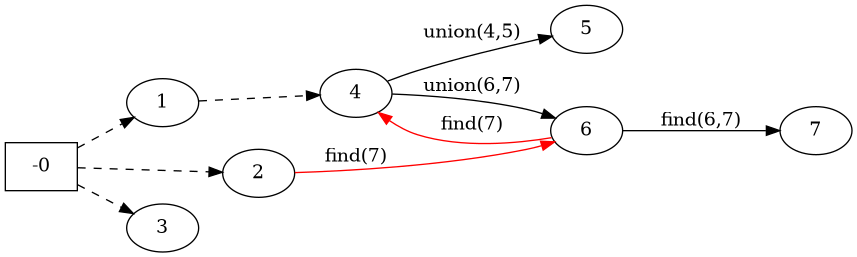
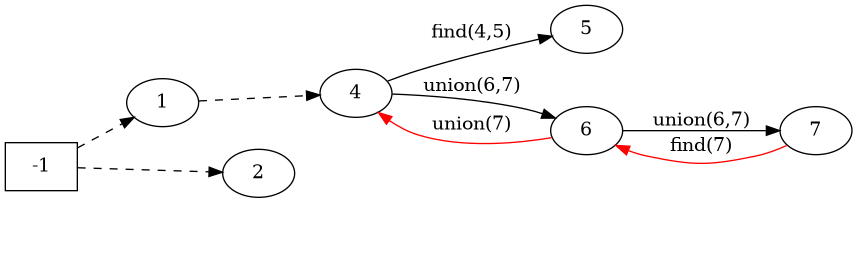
(472, 33) -> (472, 33)
(701, 121) -> (701, 121)
(472, 125) -> (472, 125)
(419, 165) -> (708, 163)
(41, 167) -> (41, 167)
(163, 228) -> none
